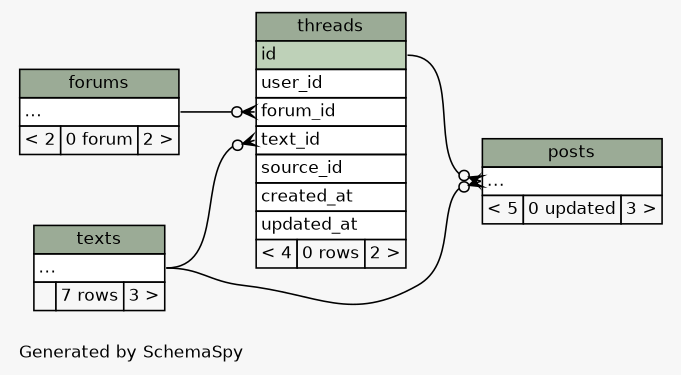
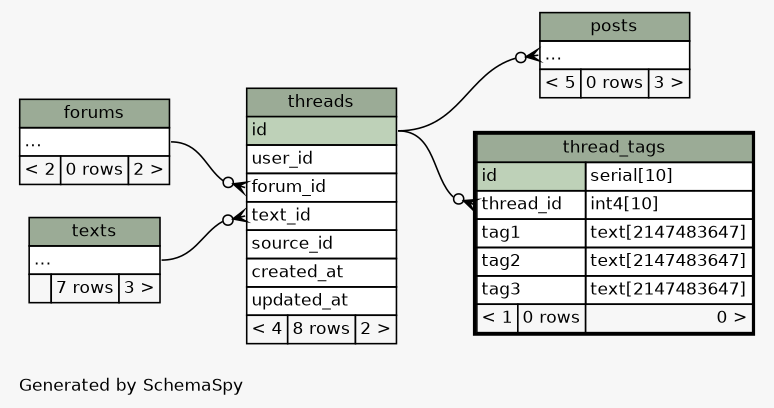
(99, 140) -> (95, 169)
(572, 209) -> (615, 83)
none -> (614, 233)
(331, 253) -> (322, 329)
(346, 304) -> none
